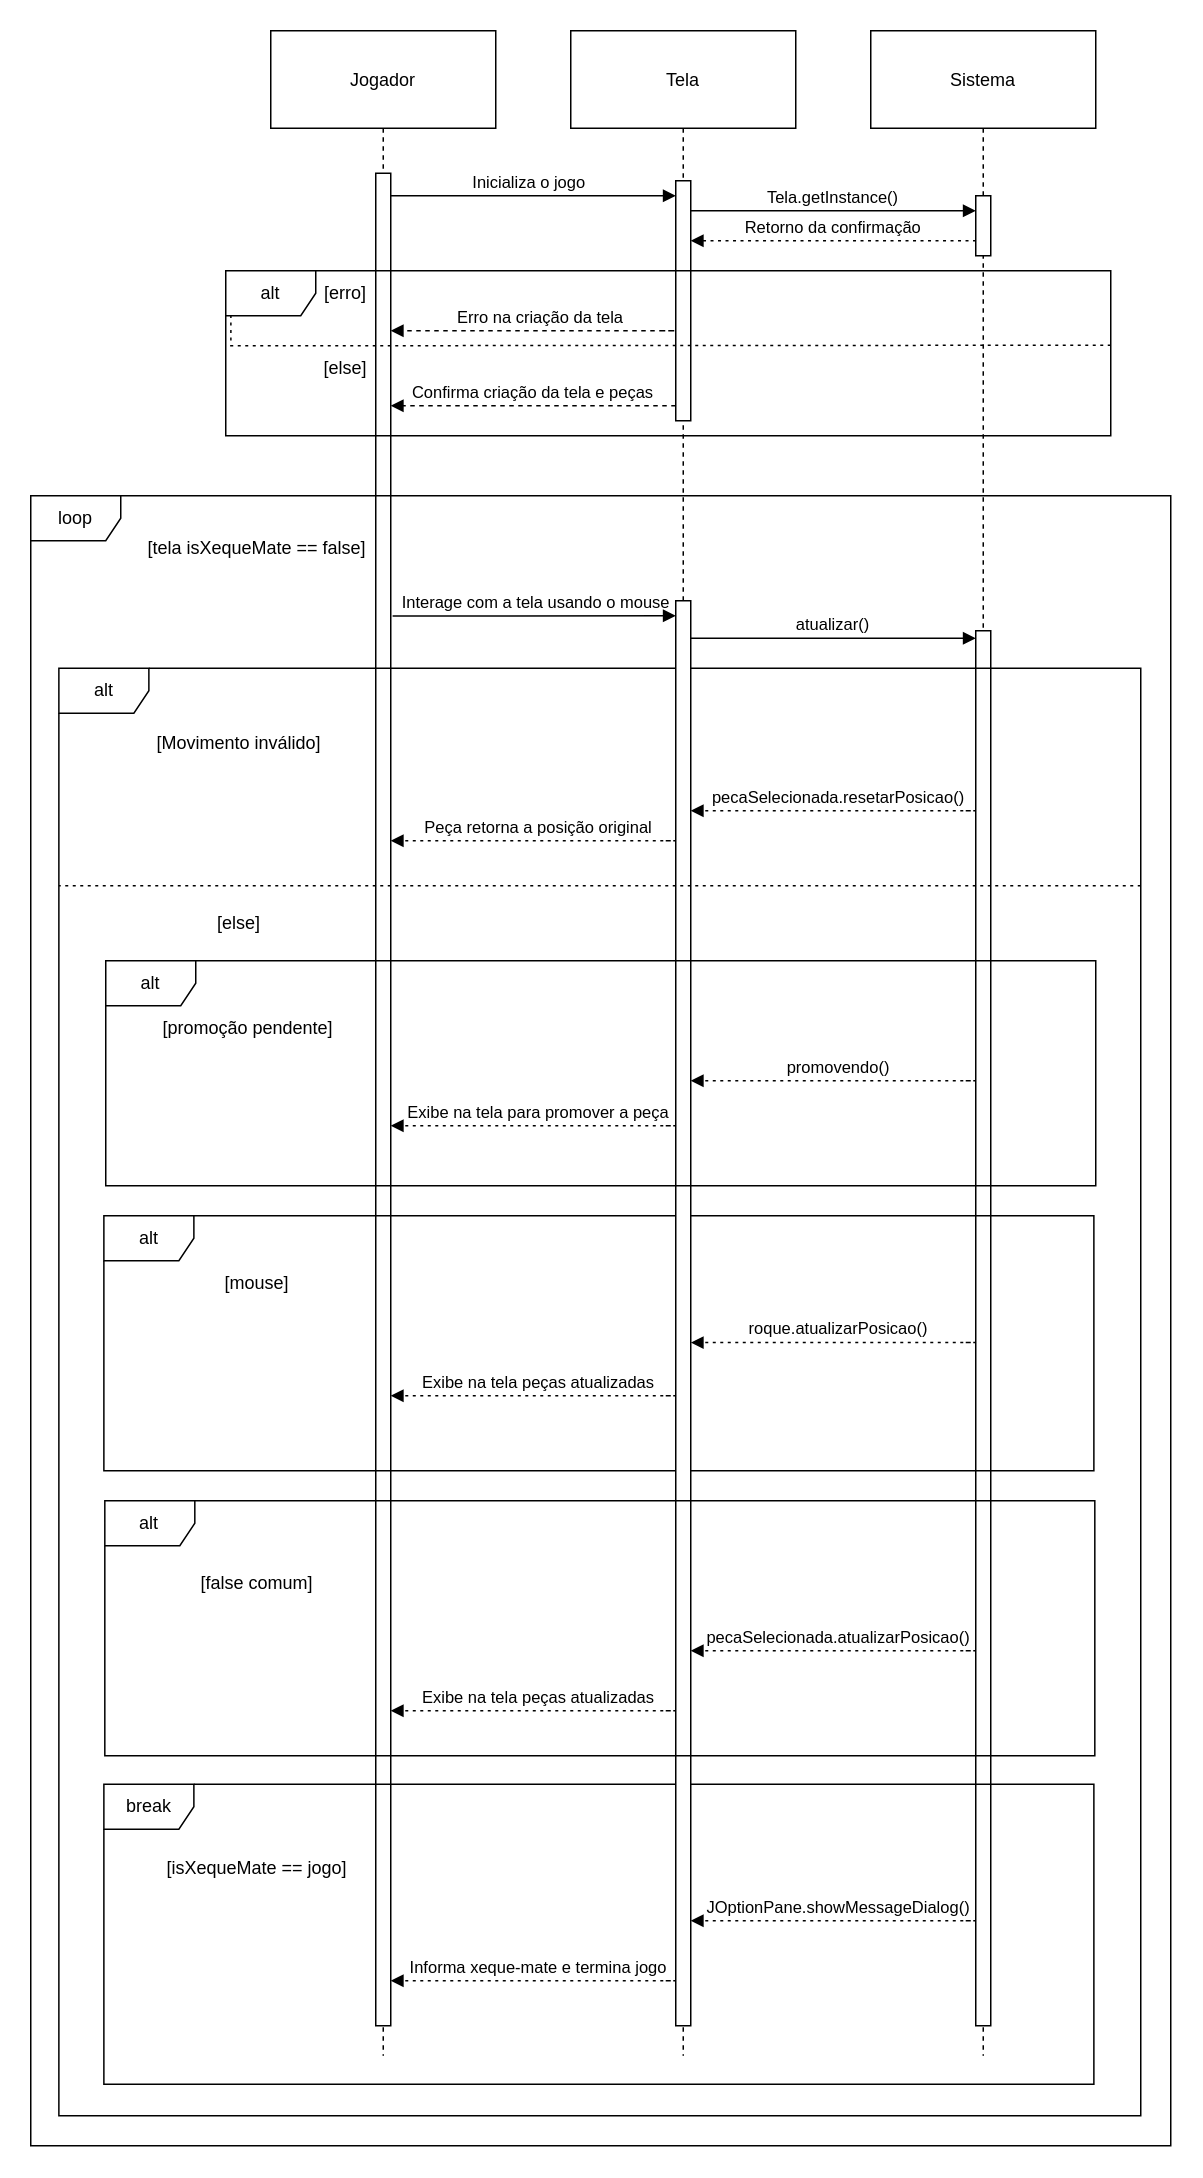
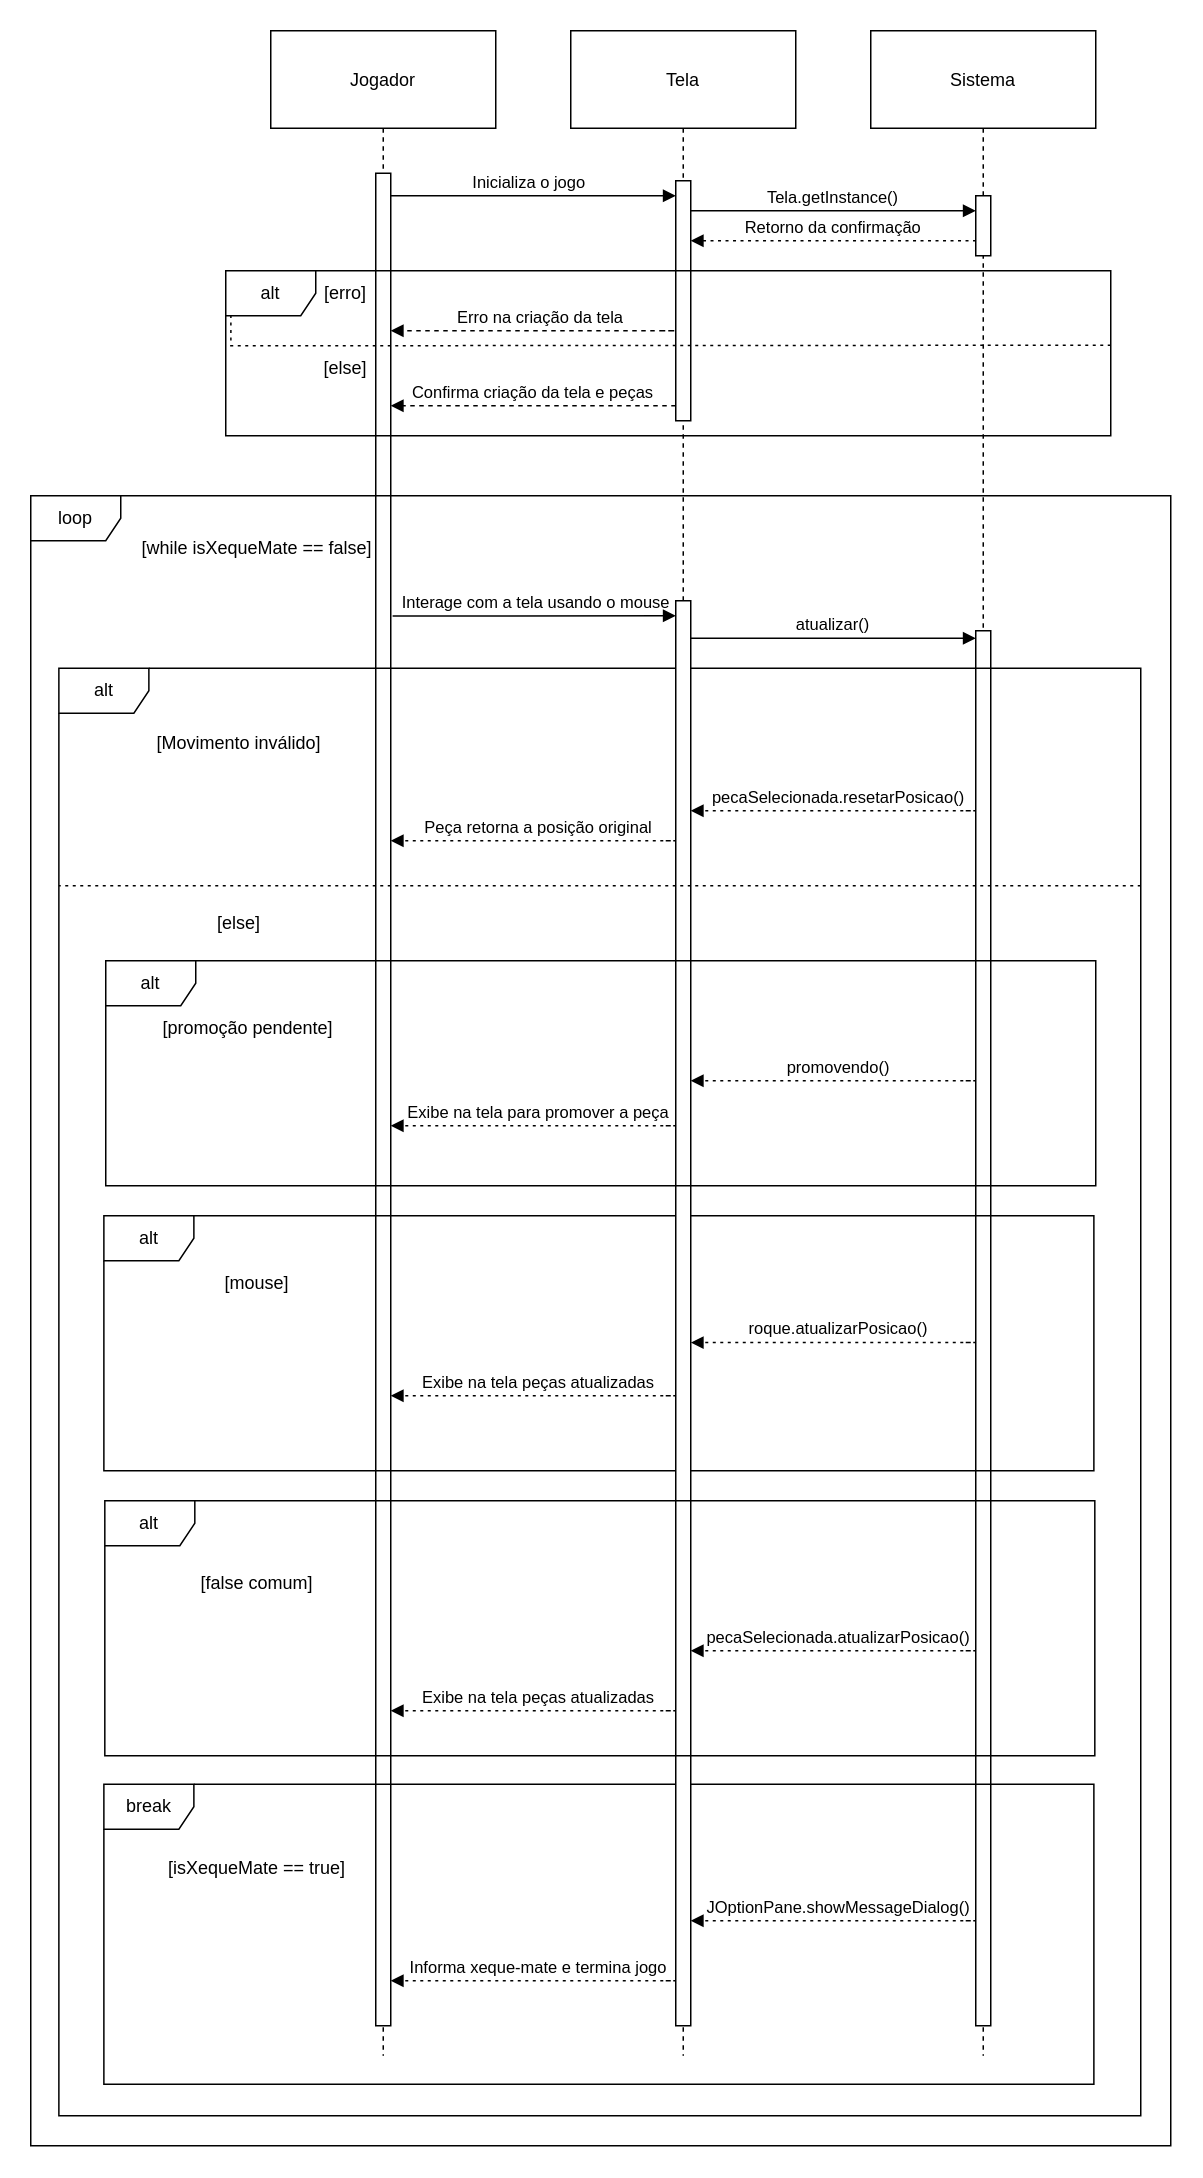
(257, 548) -> (257, 548)
(257, 1868) -> (257, 1868)
